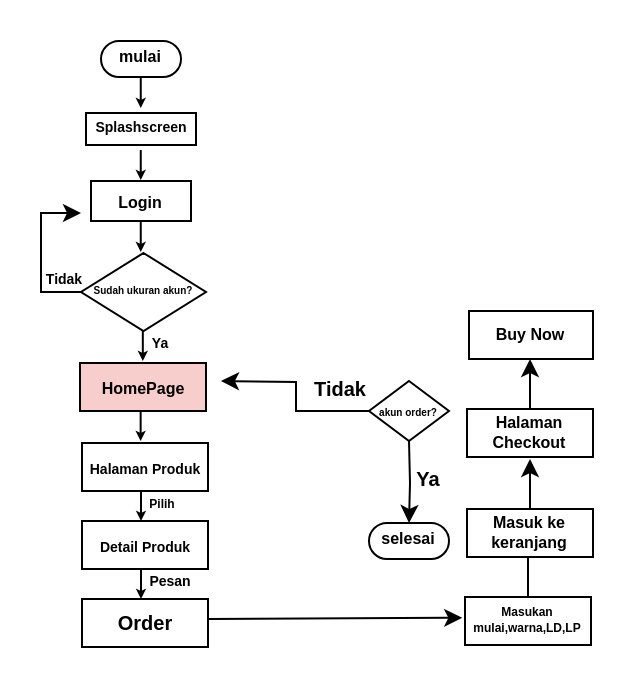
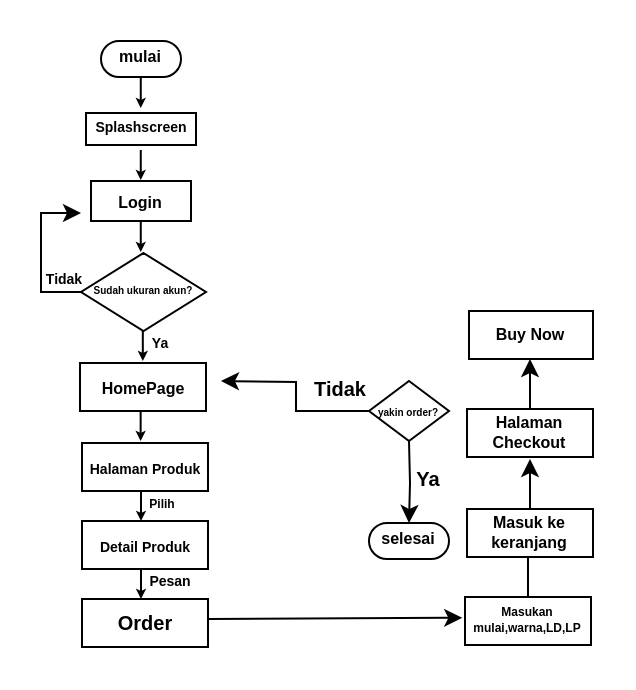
(143, 387) -> (143, 387)
(409, 411) -> (409, 411)
